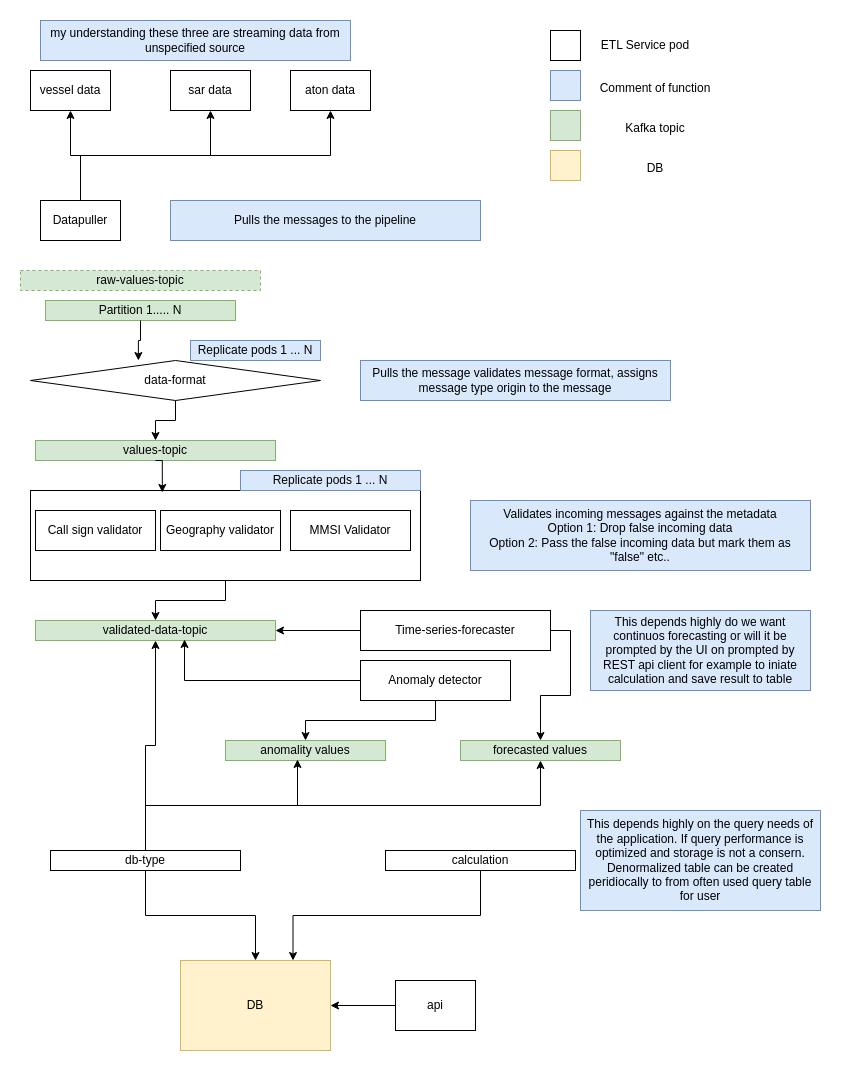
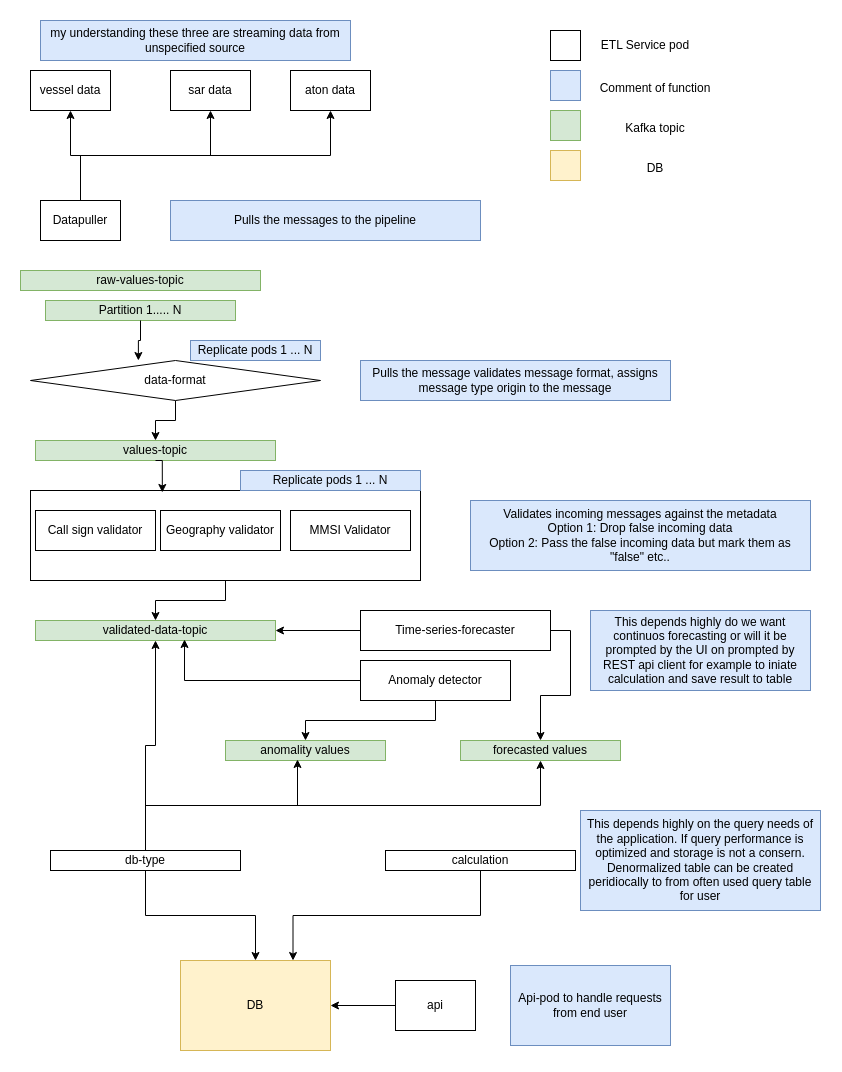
(141, 281) -> (141, 281)
none -> (591, 1006)
